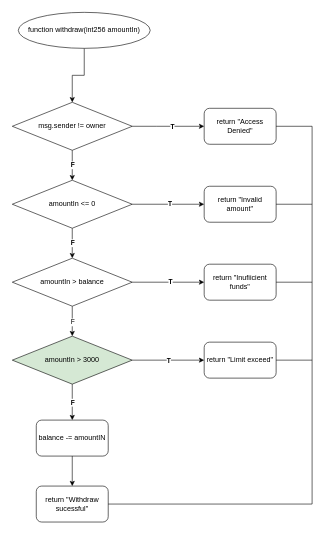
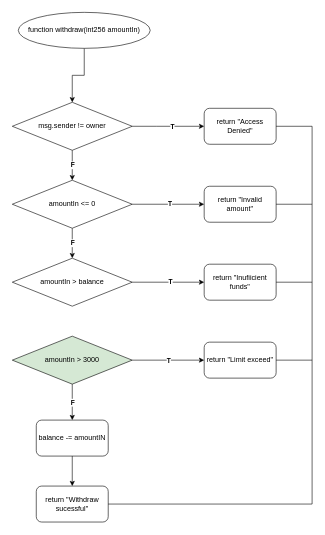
(72, 324) -> none
